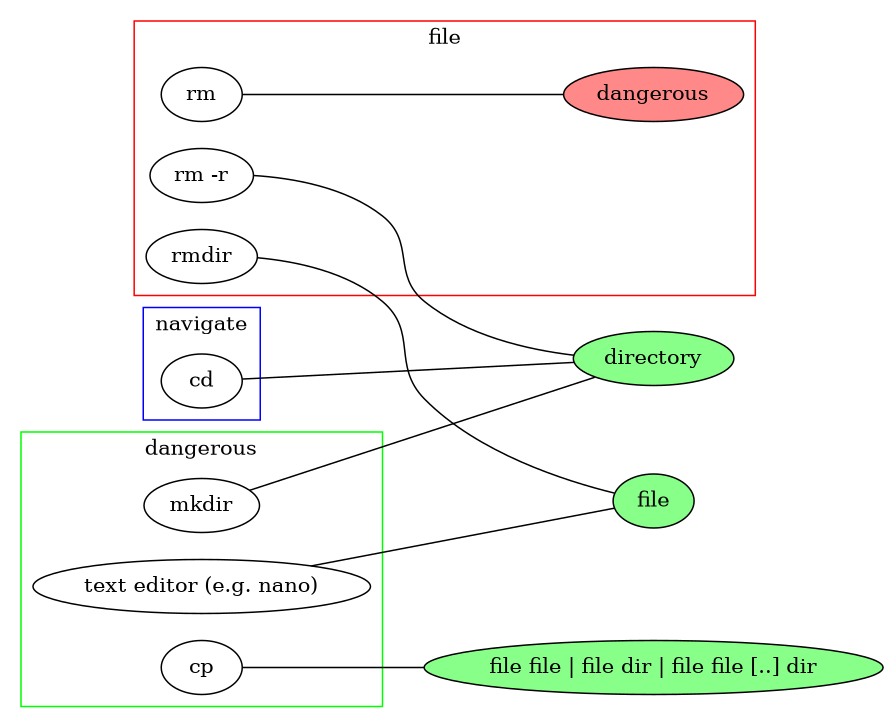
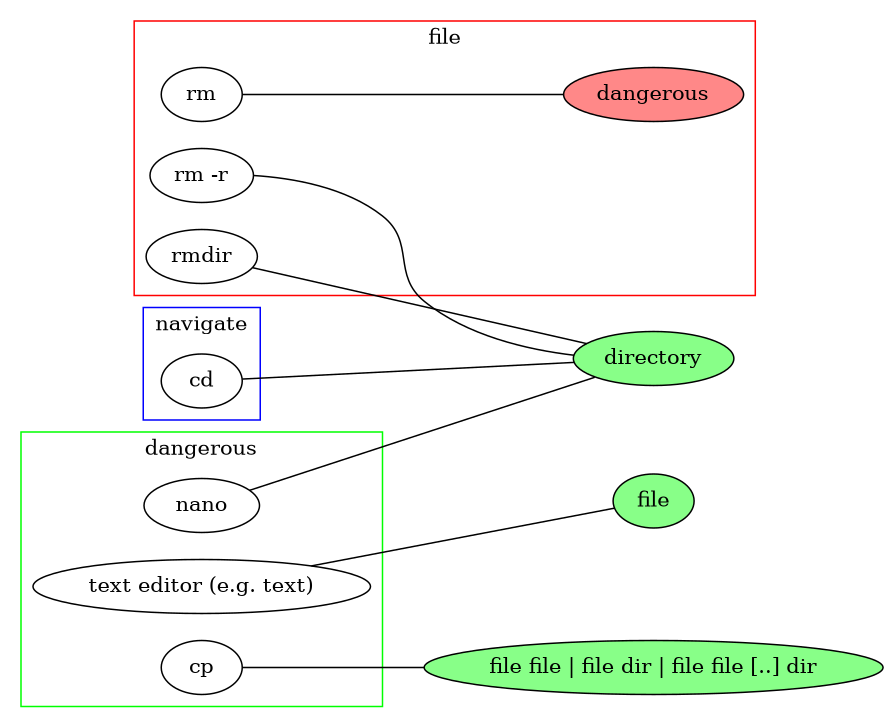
(416, 388) -> (470, 317)
(202, 506) -> (202, 506)
(202, 586) -> (202, 586)
